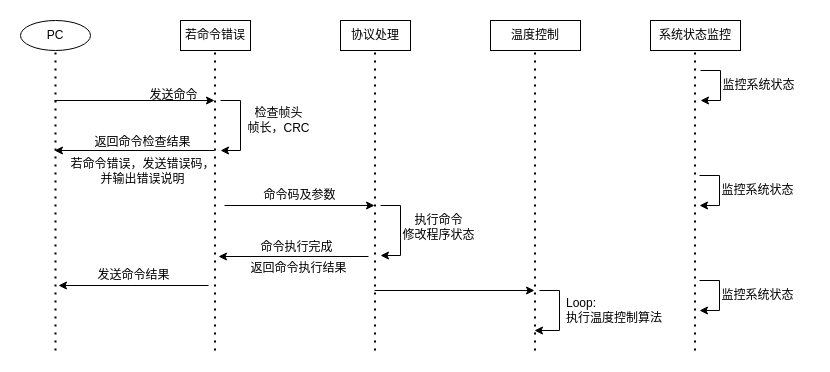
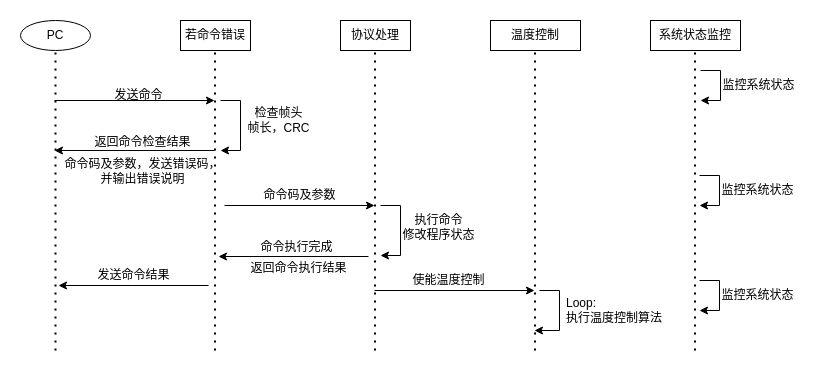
(174, 96) -> (139, 96)
(143, 172) -> (143, 172)
none -> (449, 281)
